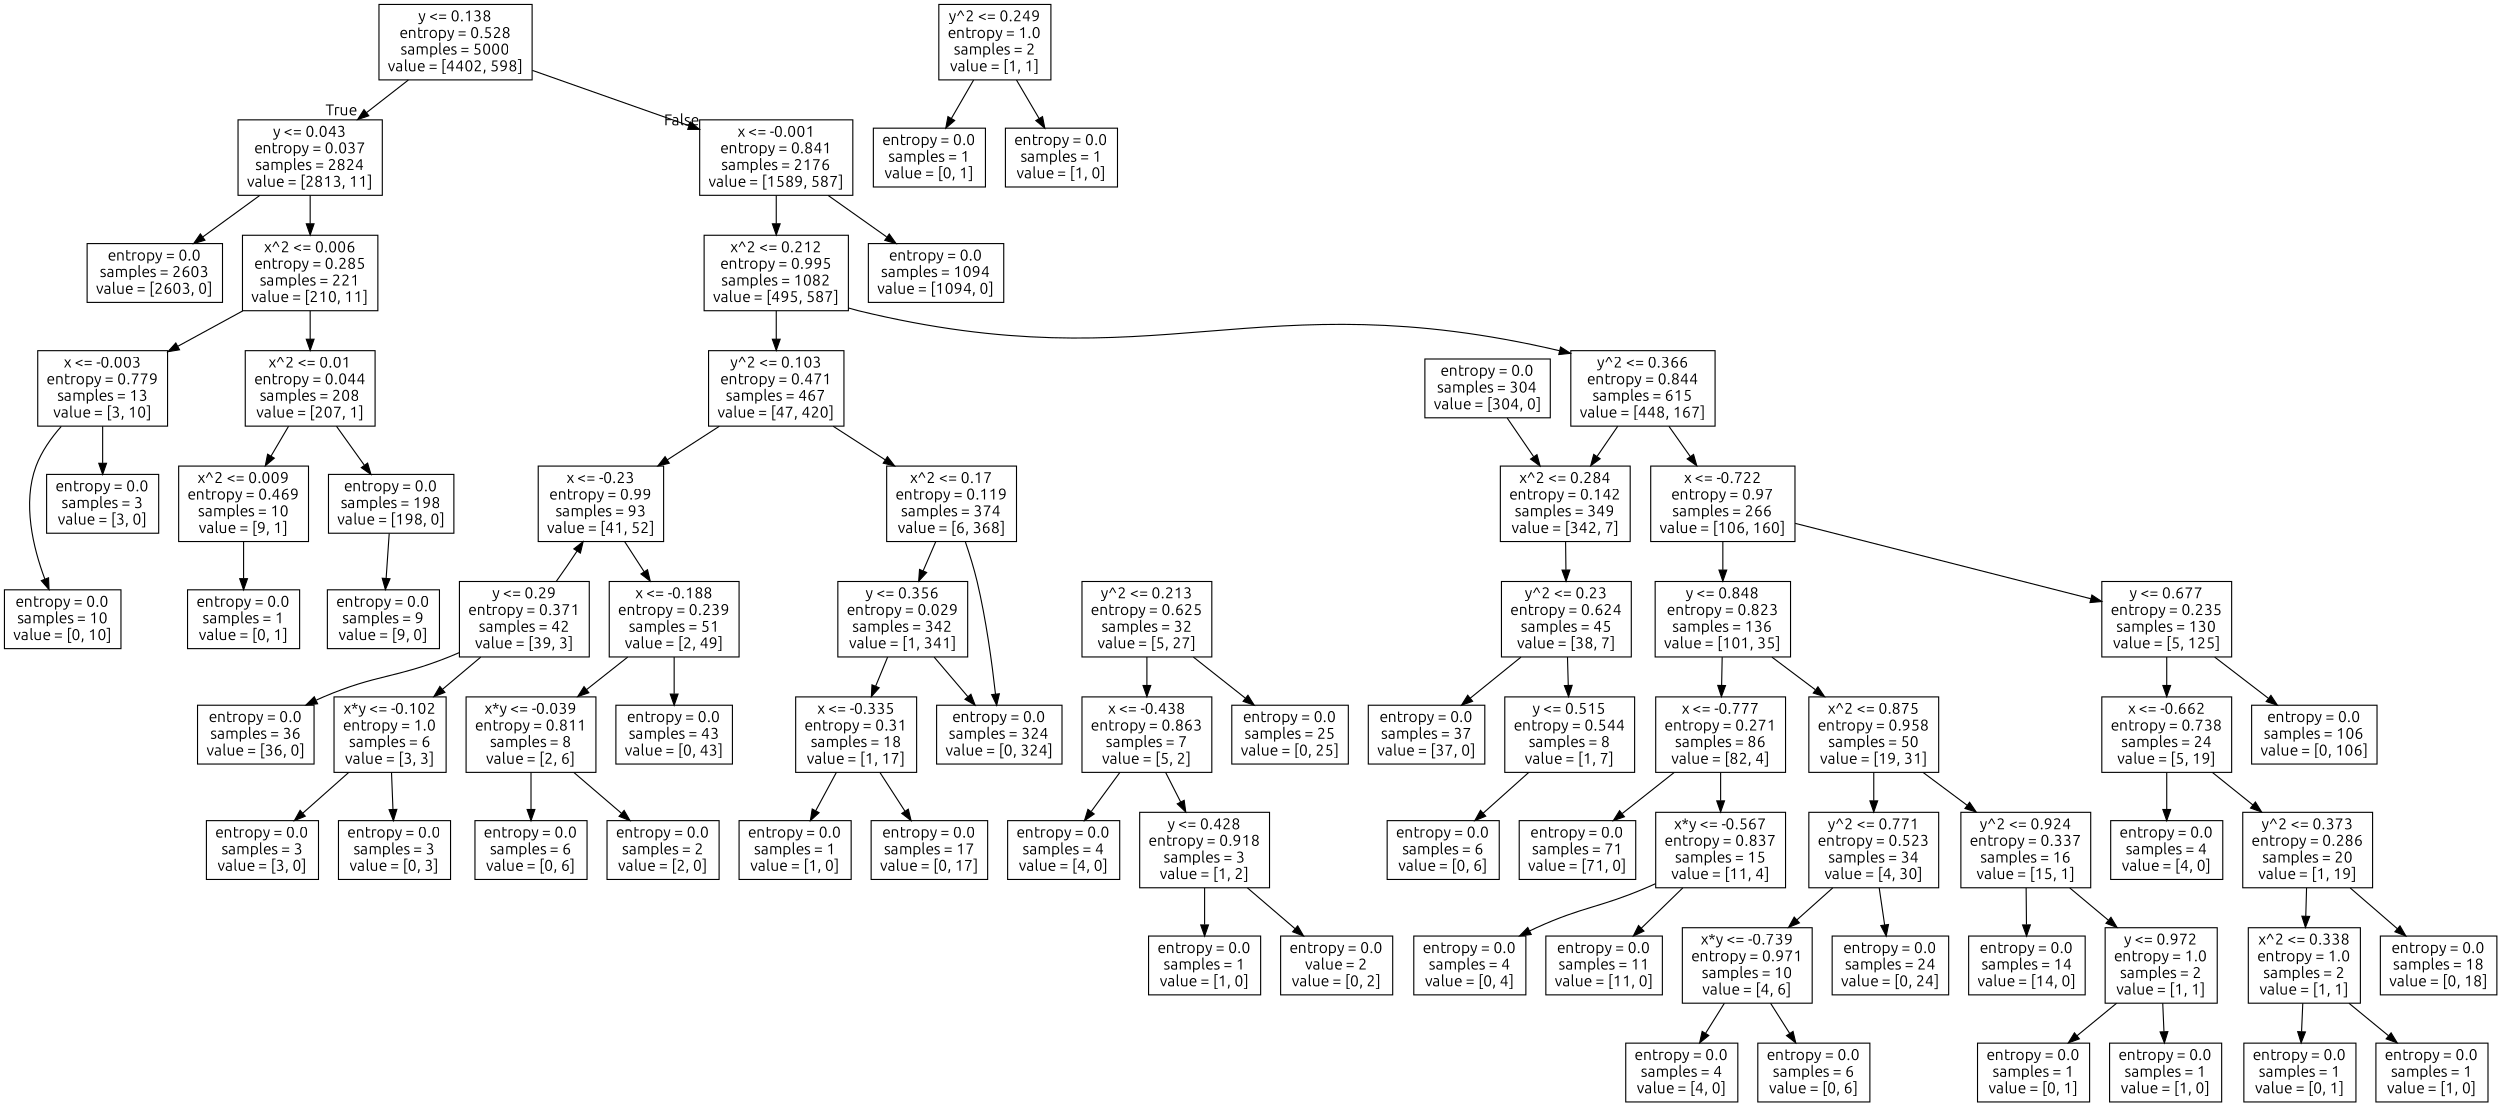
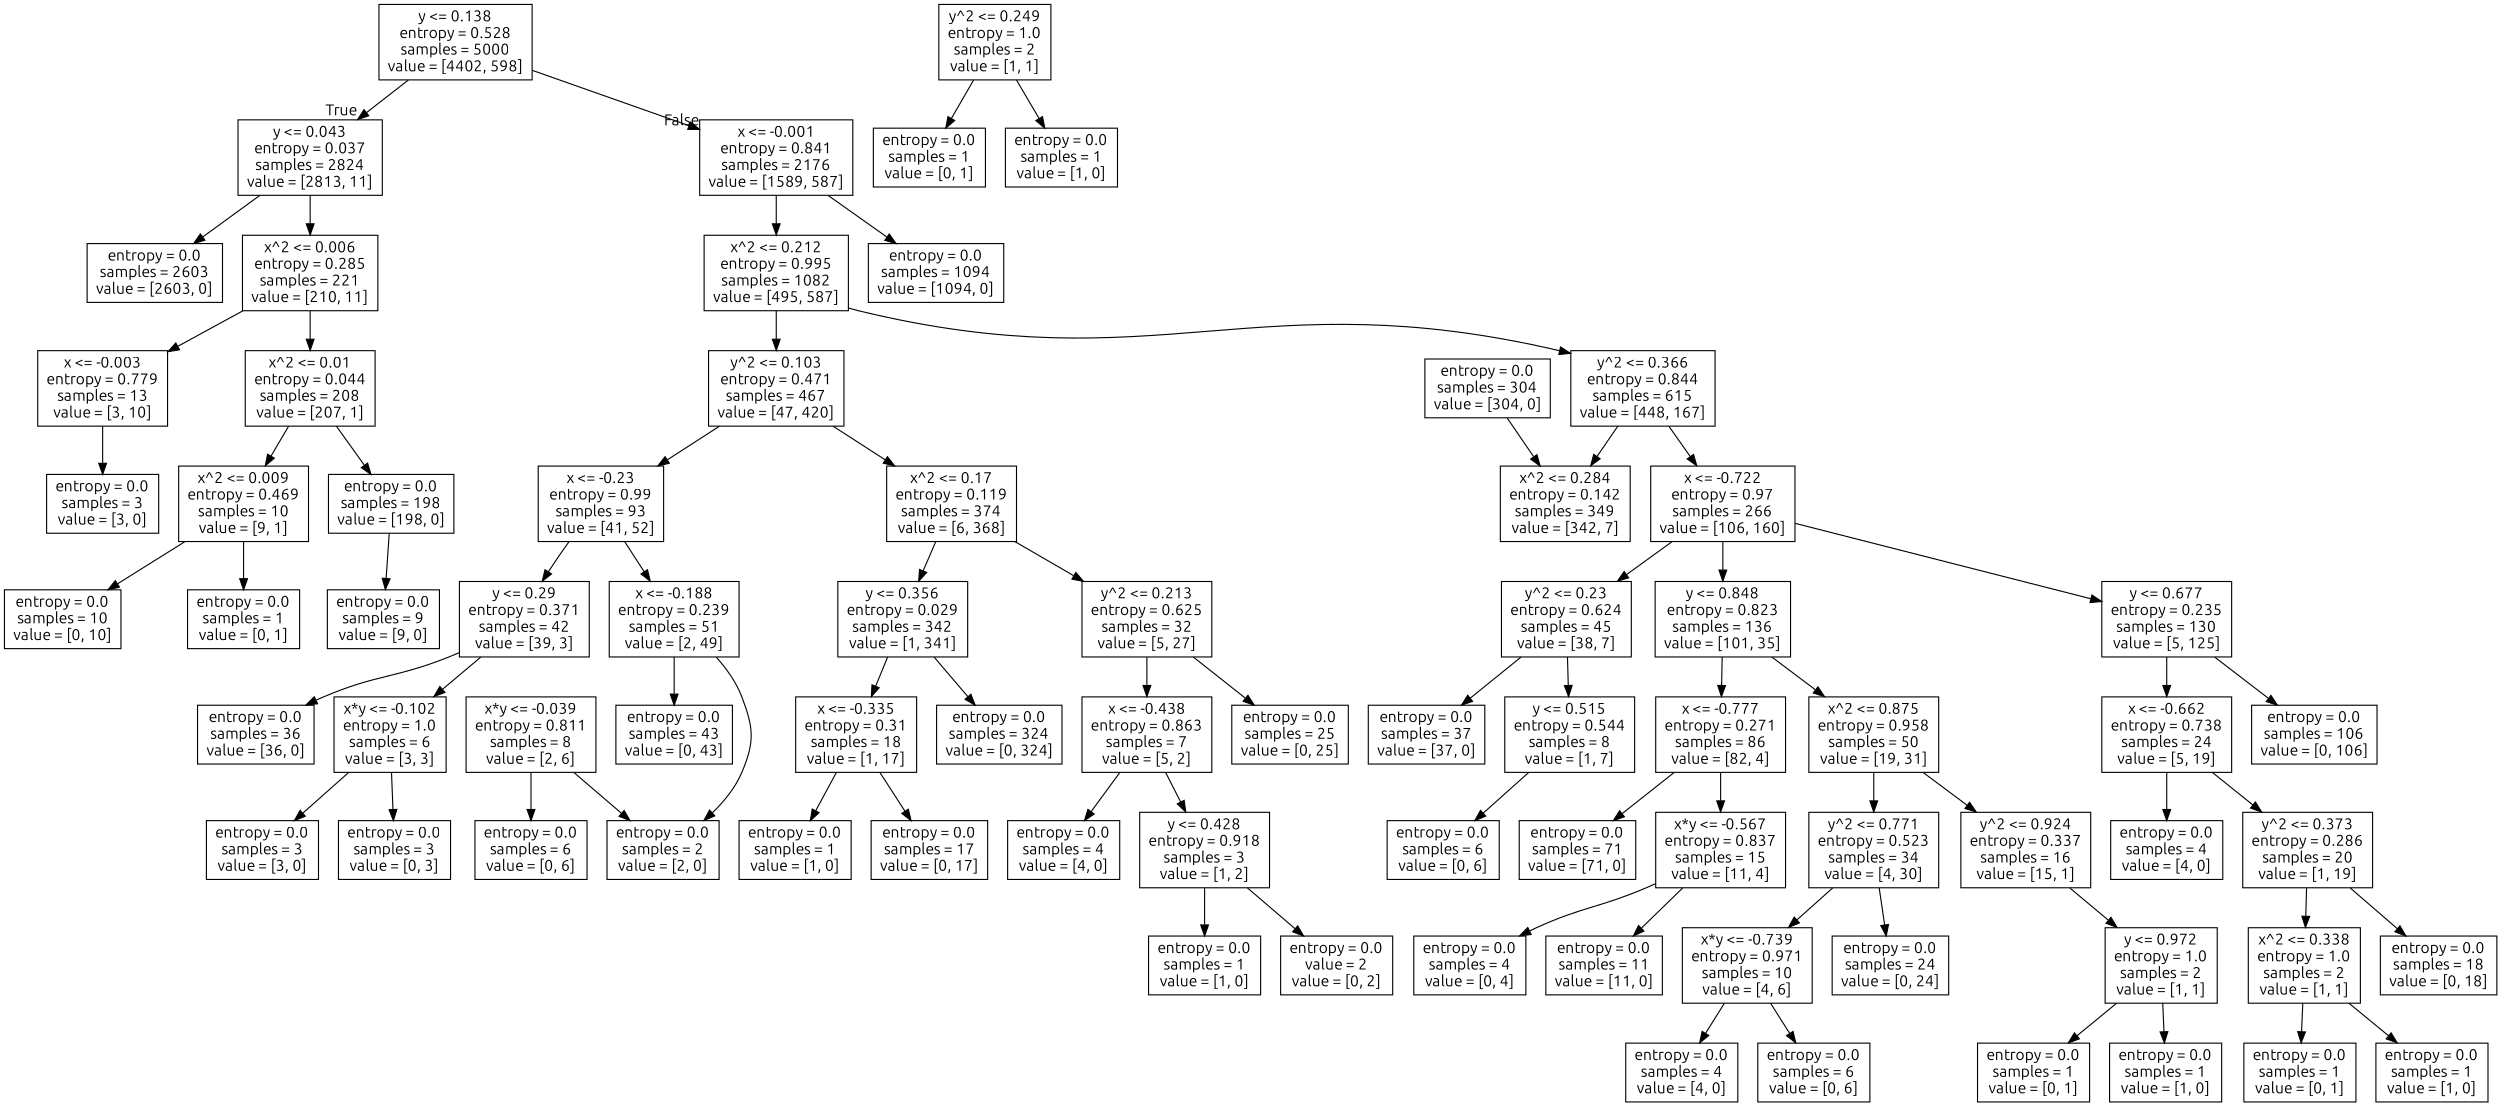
(30, 500) -> (151, 563)
(1566, 556) -> (1649, 558)
(567, 566) -> (558, 557)
(984, 617) -> (1044, 559)
(607, 673) -> (751, 736)
(2027, 965) -> none
